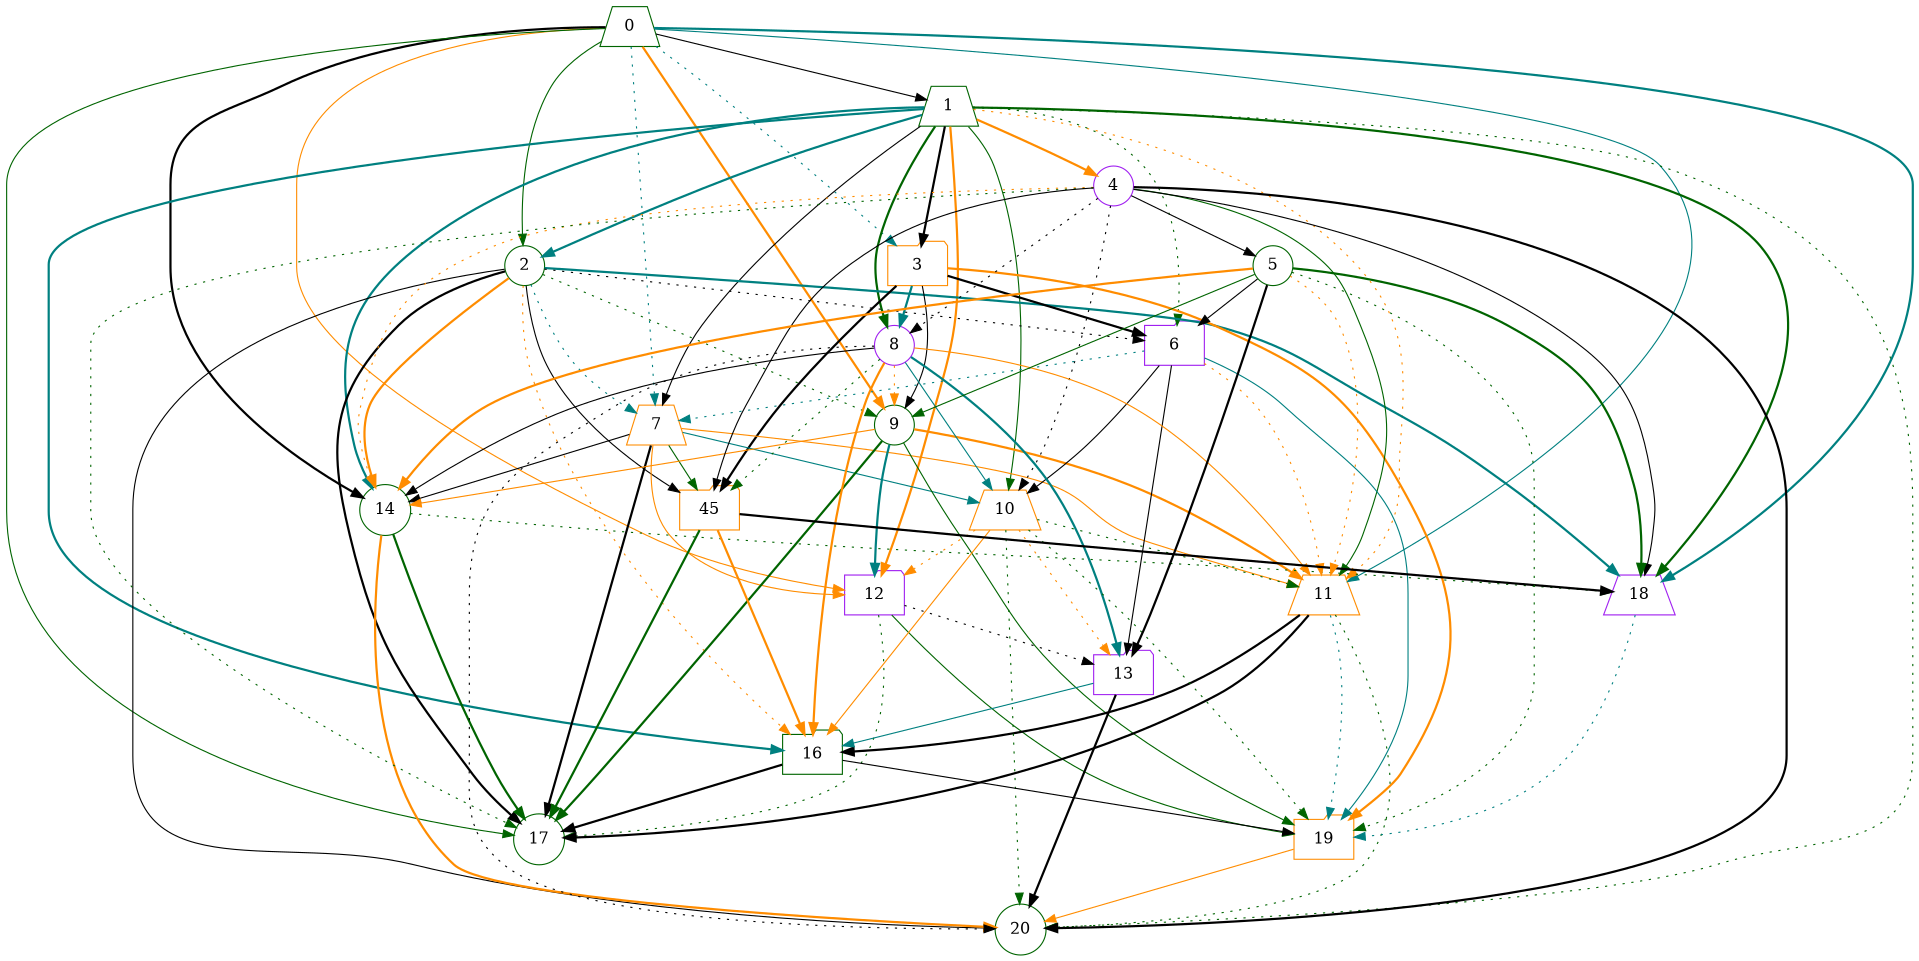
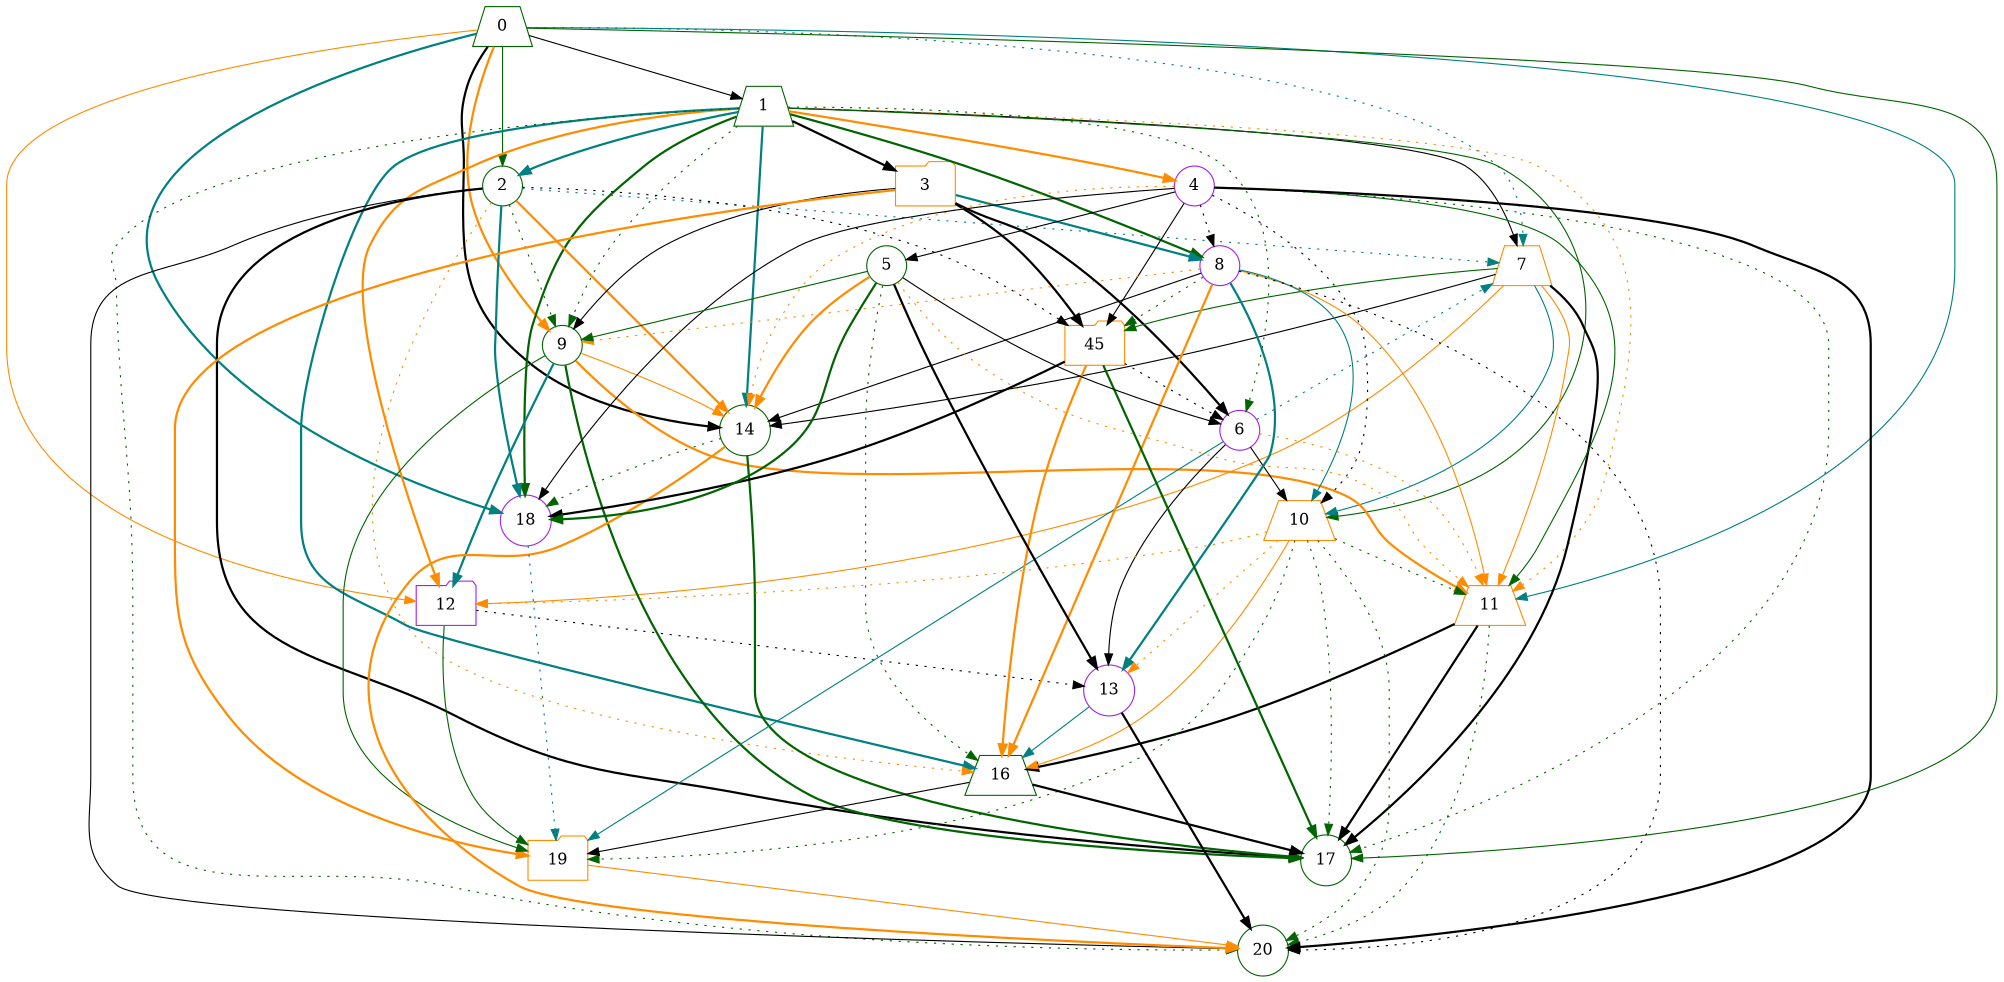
(774, 140) -> none
none -> (642, 210)
(839, 304) -> (1175, 393)
(1174, 345) -> (1240, 430)
(568, 398) -> (815, 219)
(1534, 530) -> (866, 539)
(1639, 595) -> (526, 521)
(1124, 675) -> (1109, 690)
(1342, 711) -> none
(812, 754) -> (1001, 775)
(799, 801) -> (1330, 688)
